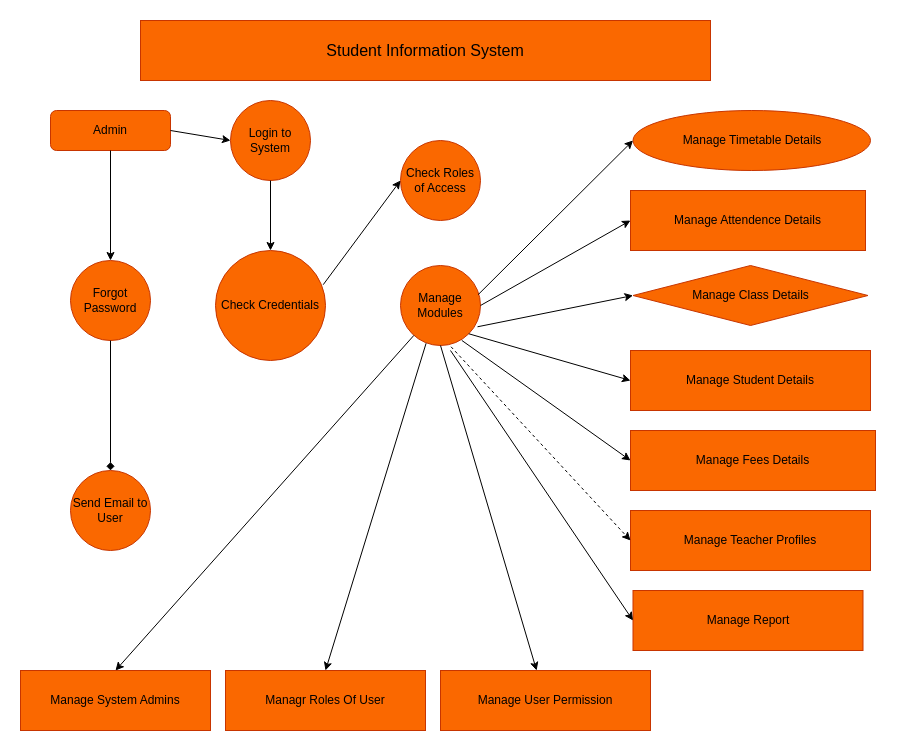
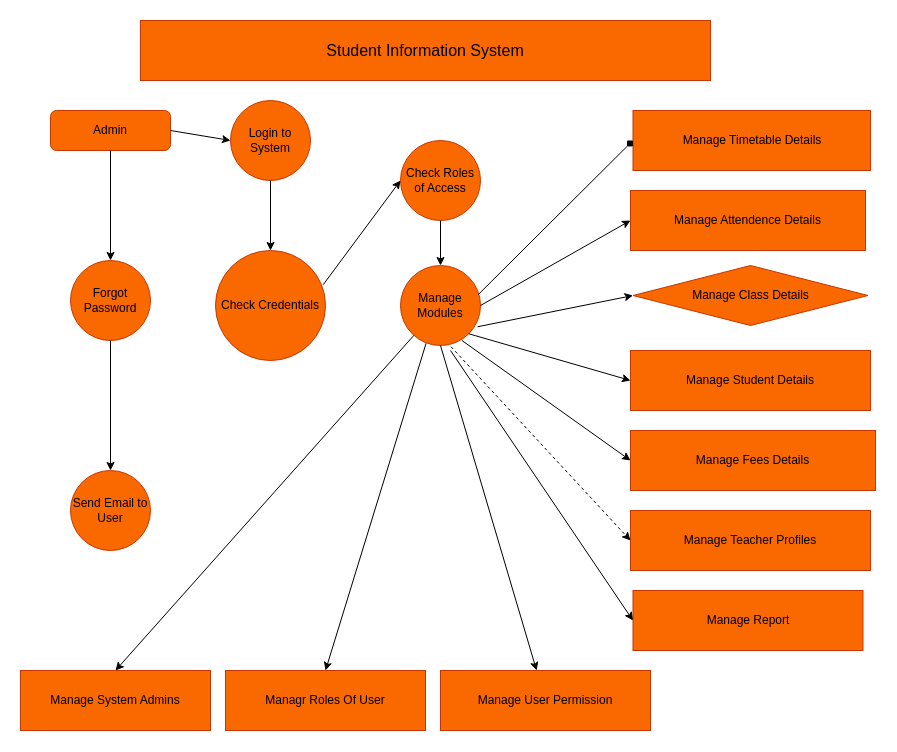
(752, 141) -> (752, 141)
(628, 146) -> (627, 147)
none -> (441, 240)
(111, 462) -> (111, 462)
